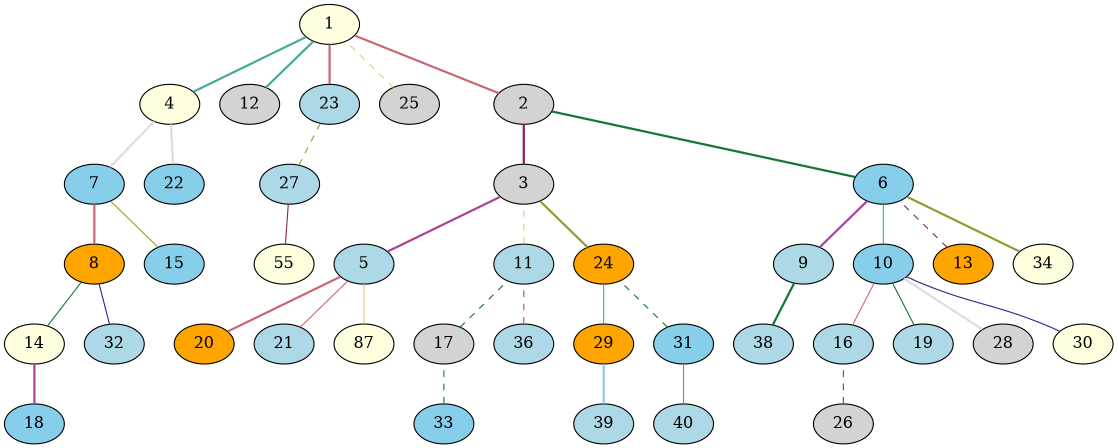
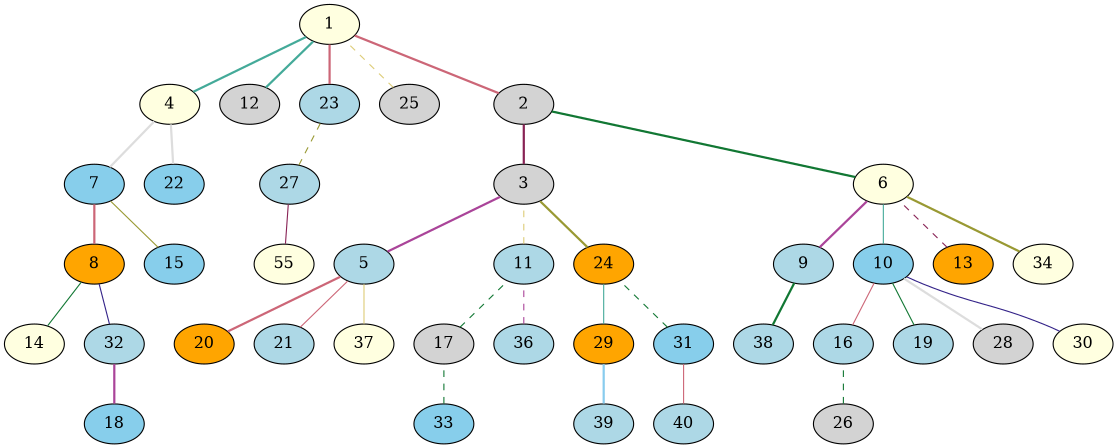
(883, 184) -> (883, 184)
(364, 344) -> (364, 344)
(34, 384) -> (114, 384)
